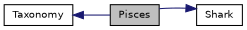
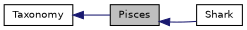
(173, 8) -> (183, 22)
